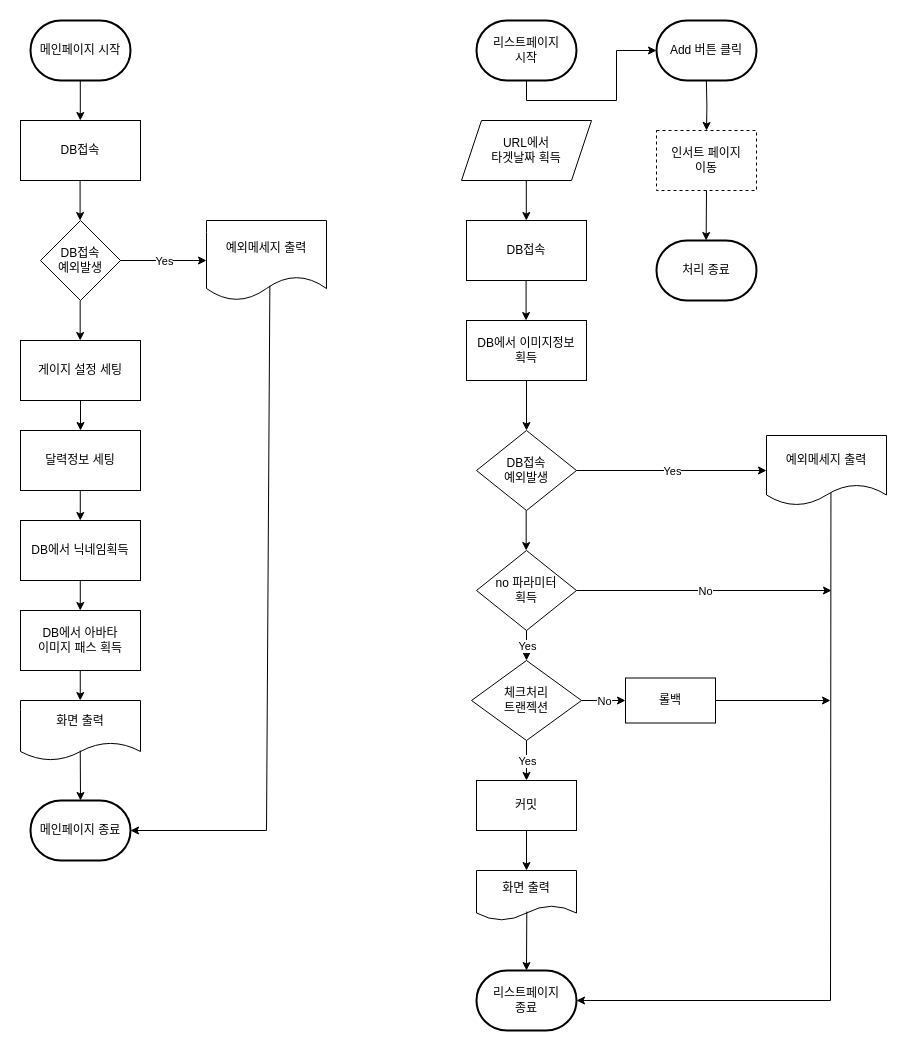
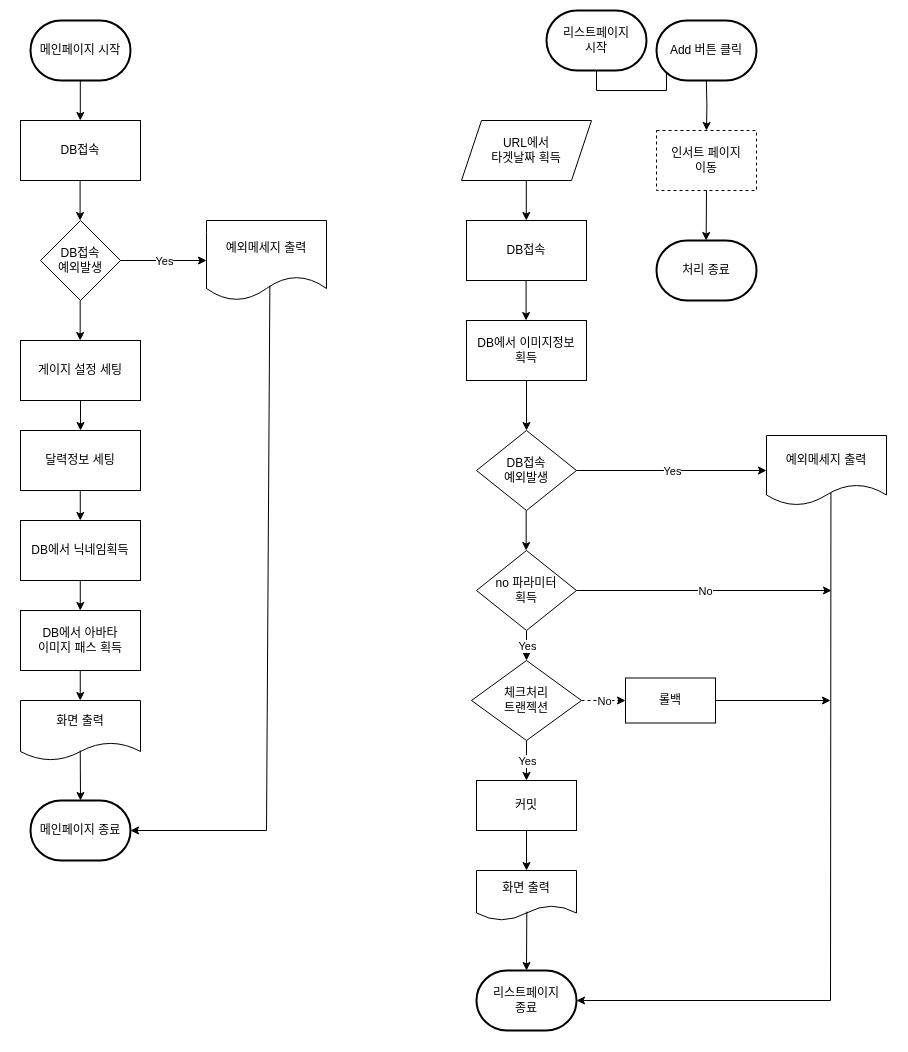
(527, 51) -> (597, 41)
(590, 701) -> (590, 701)
